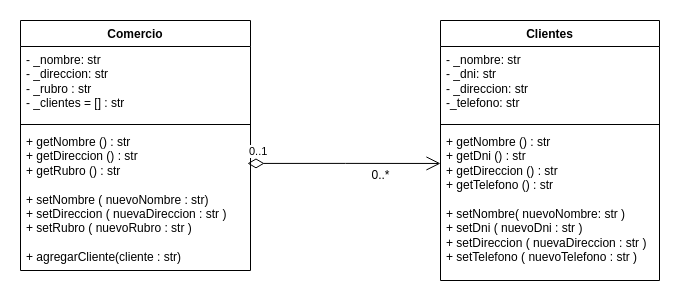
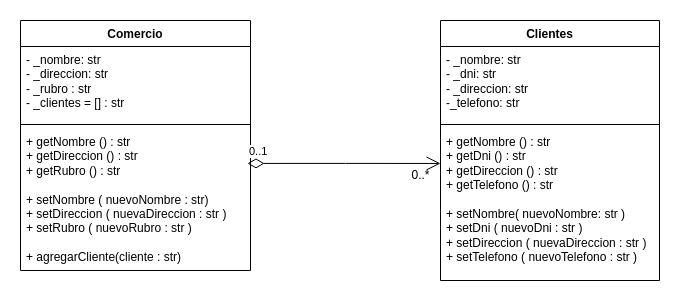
(381, 176) -> (421, 176)
